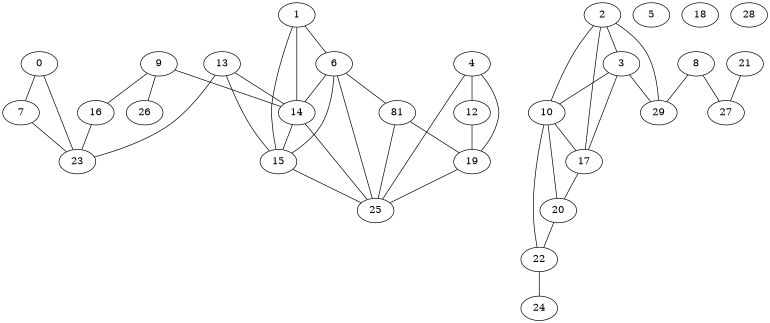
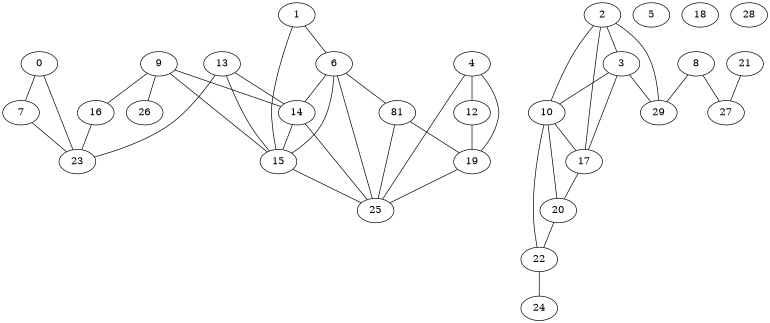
(297, 64) -> none
none -> (219, 113)
